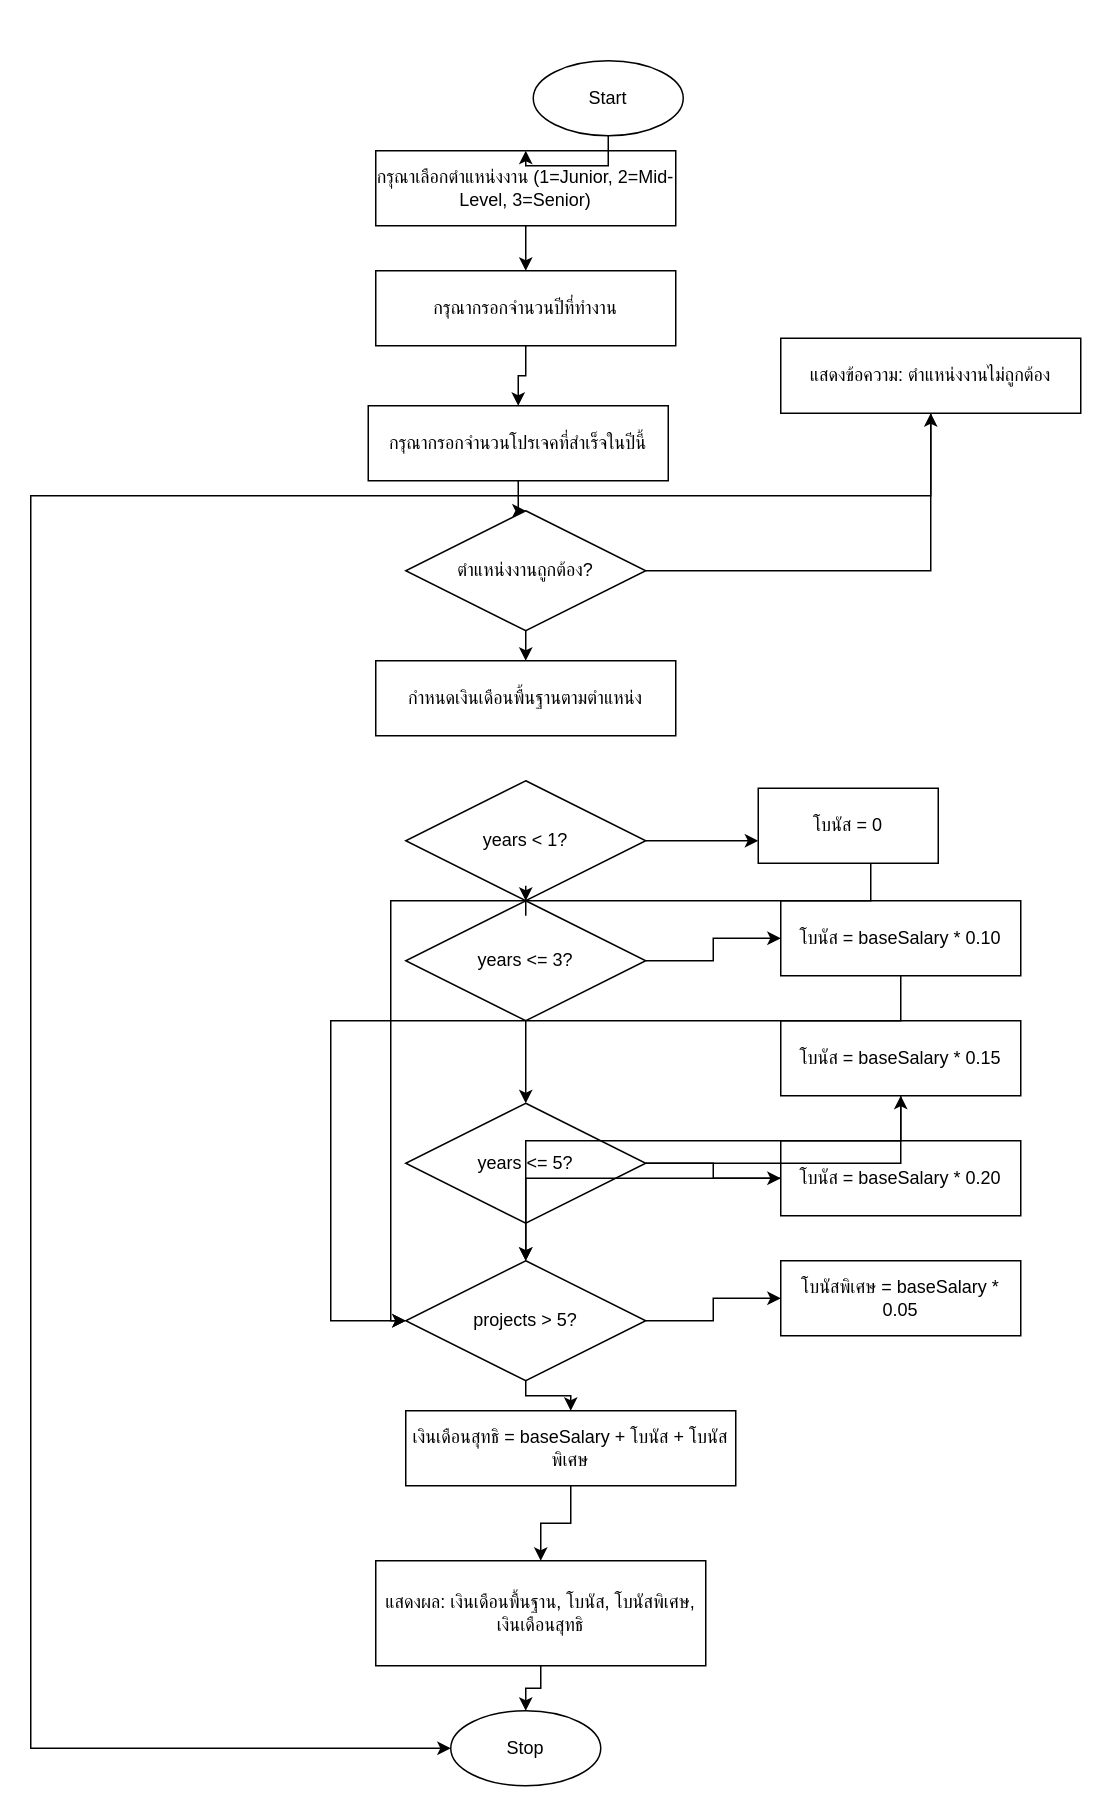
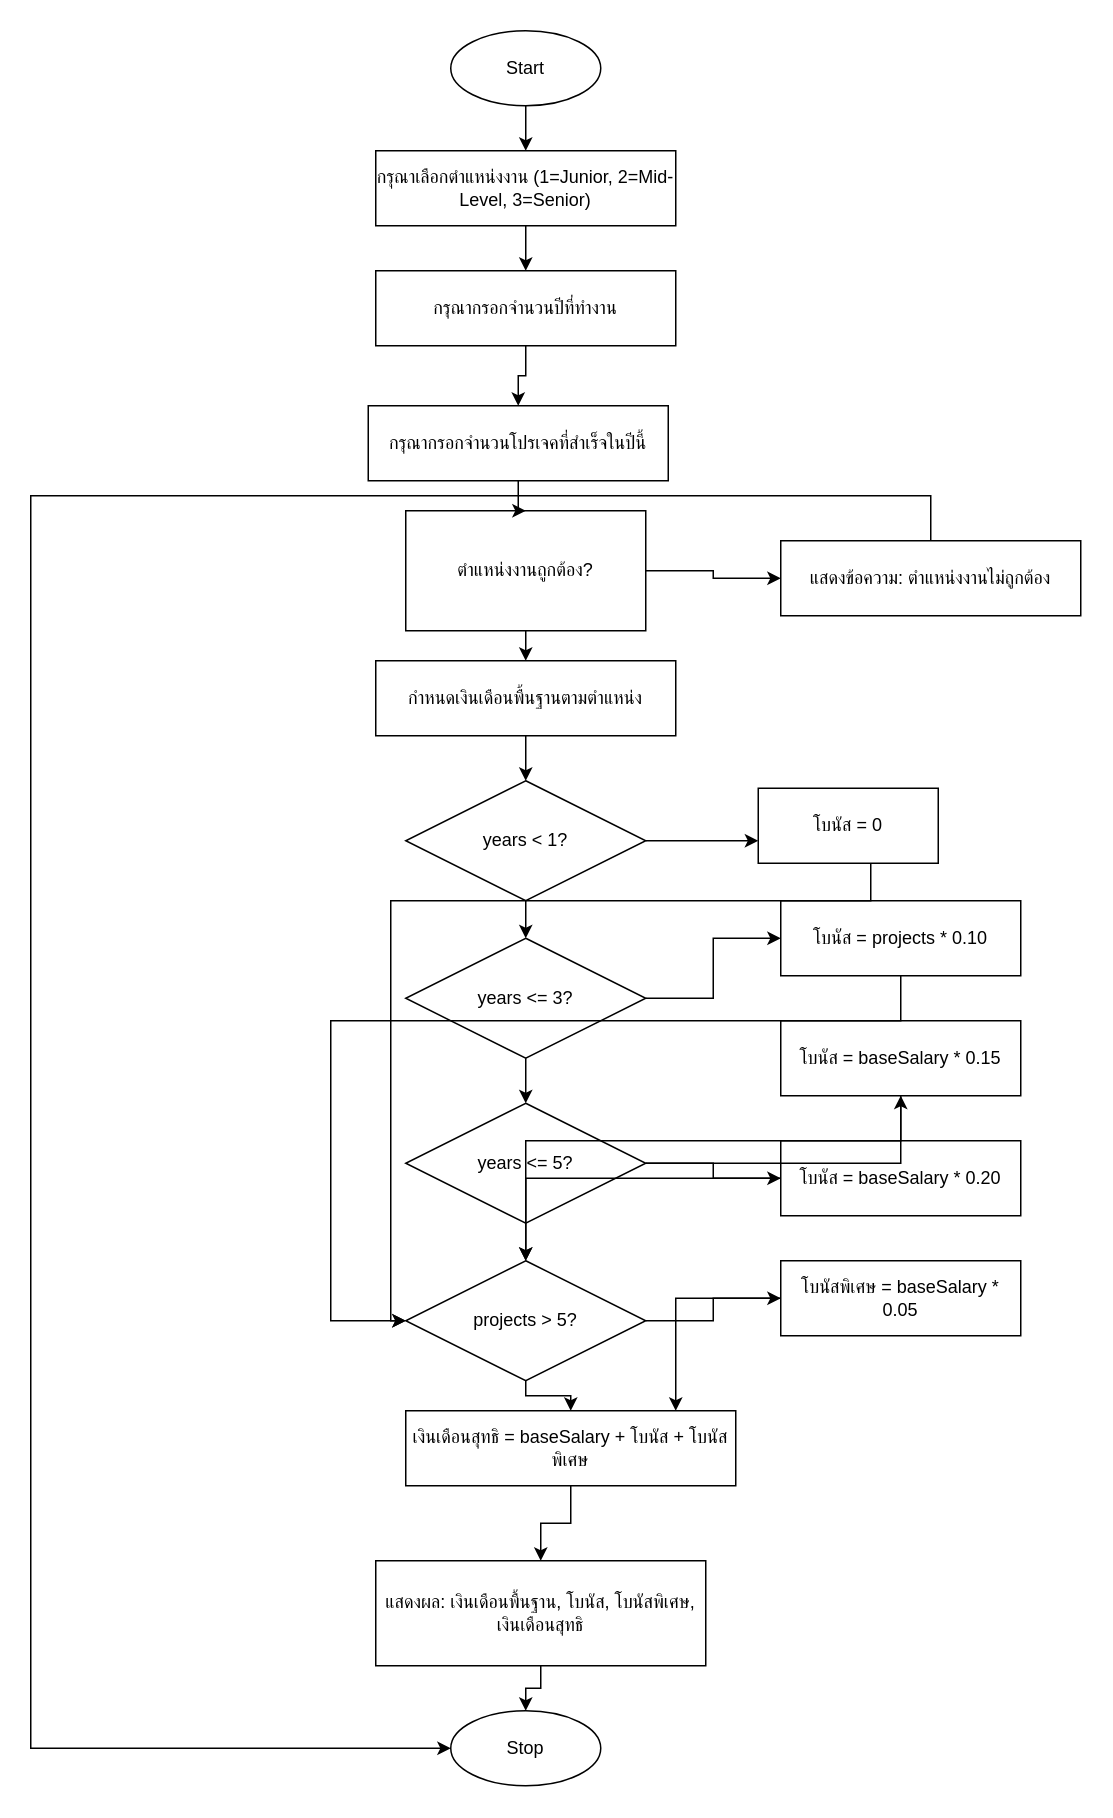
(608, 98) -> (526, 68)
(931, 376) -> (931, 578)
(526, 571) -> (526, 571)
none -> (526, 753)
(901, 938) -> (901, 938)
(526, 961) -> (526, 998)
none -> (676, 1333)
